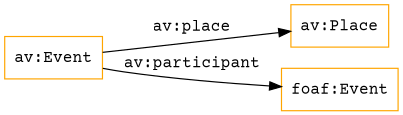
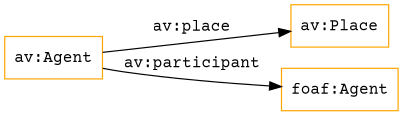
(54, 58) -> (54, 58)
(340, 90) -> (340, 90)
